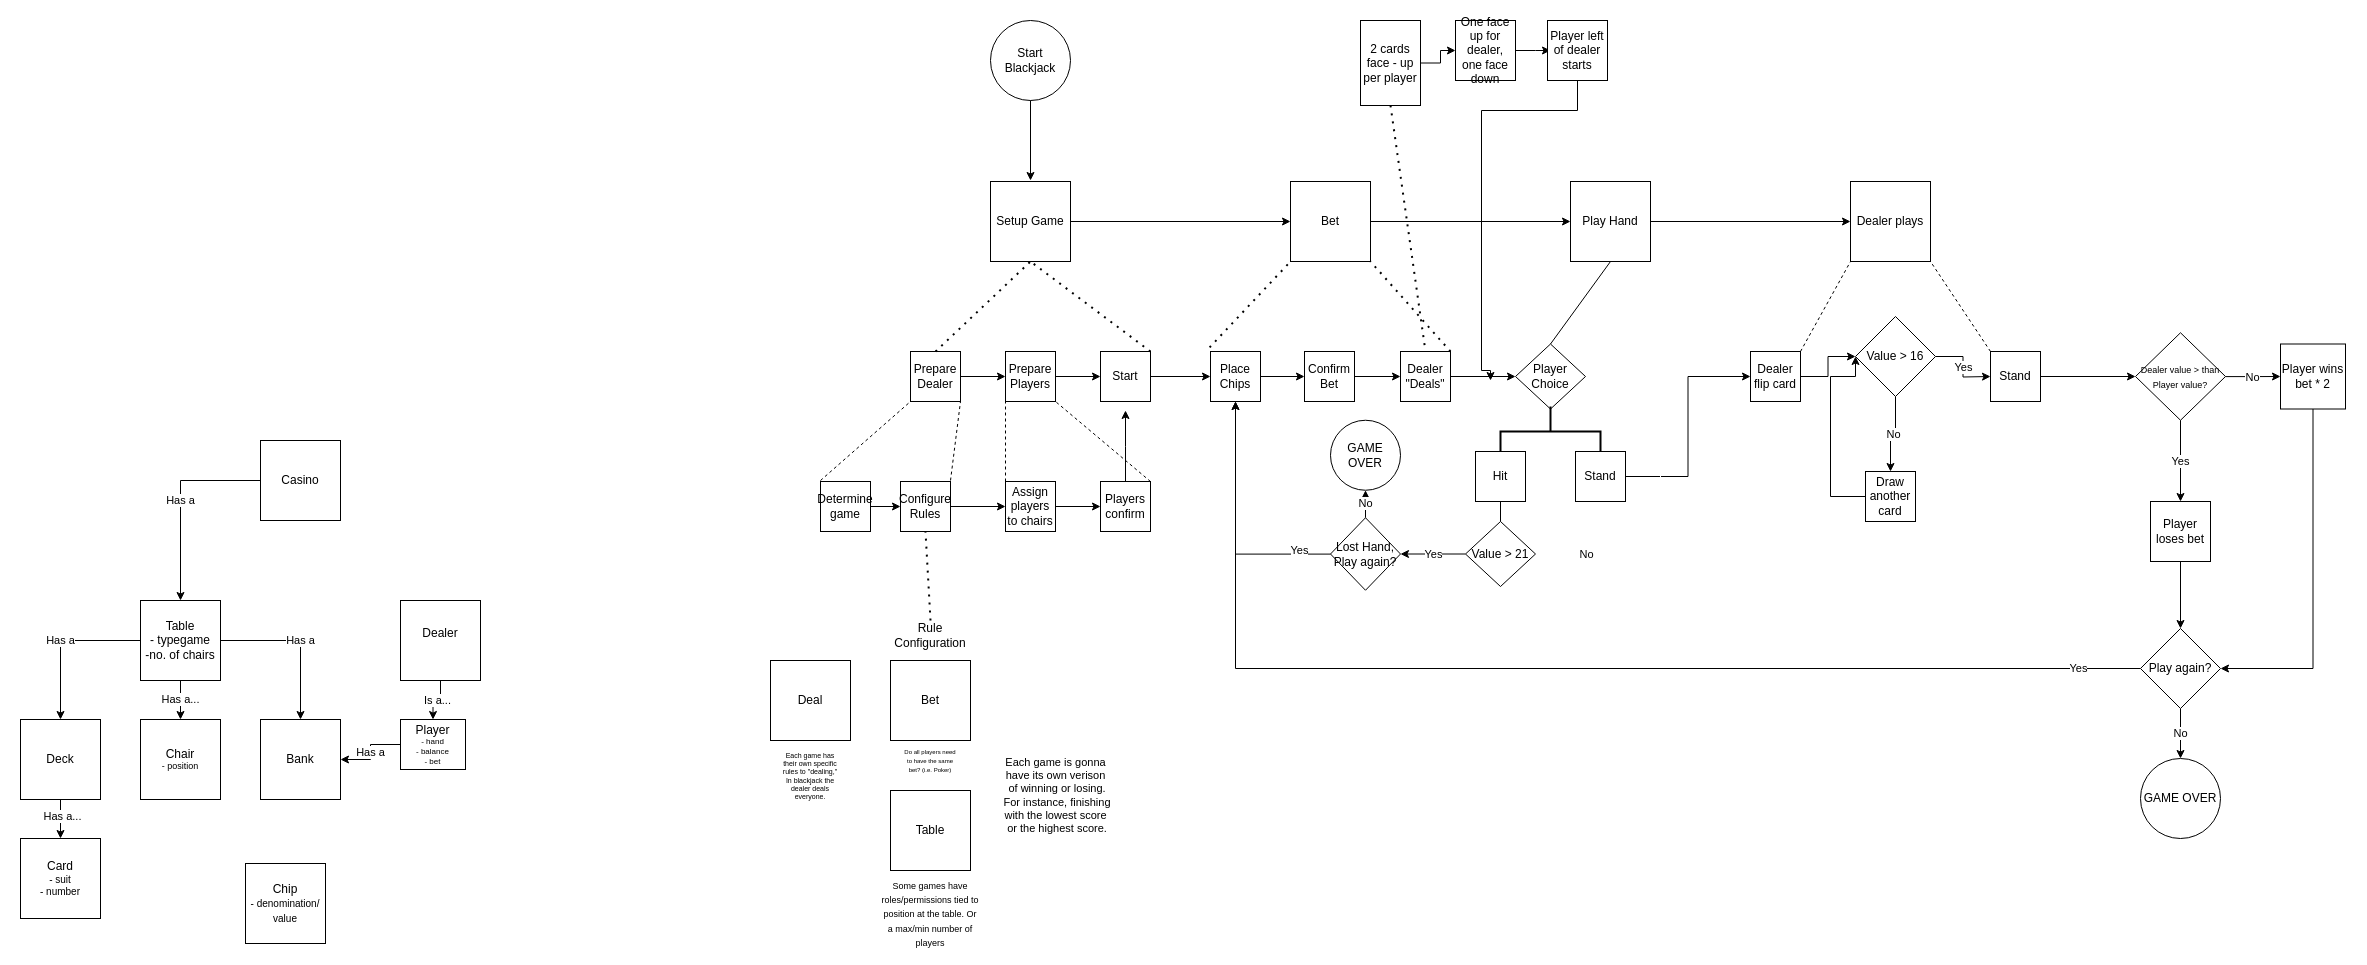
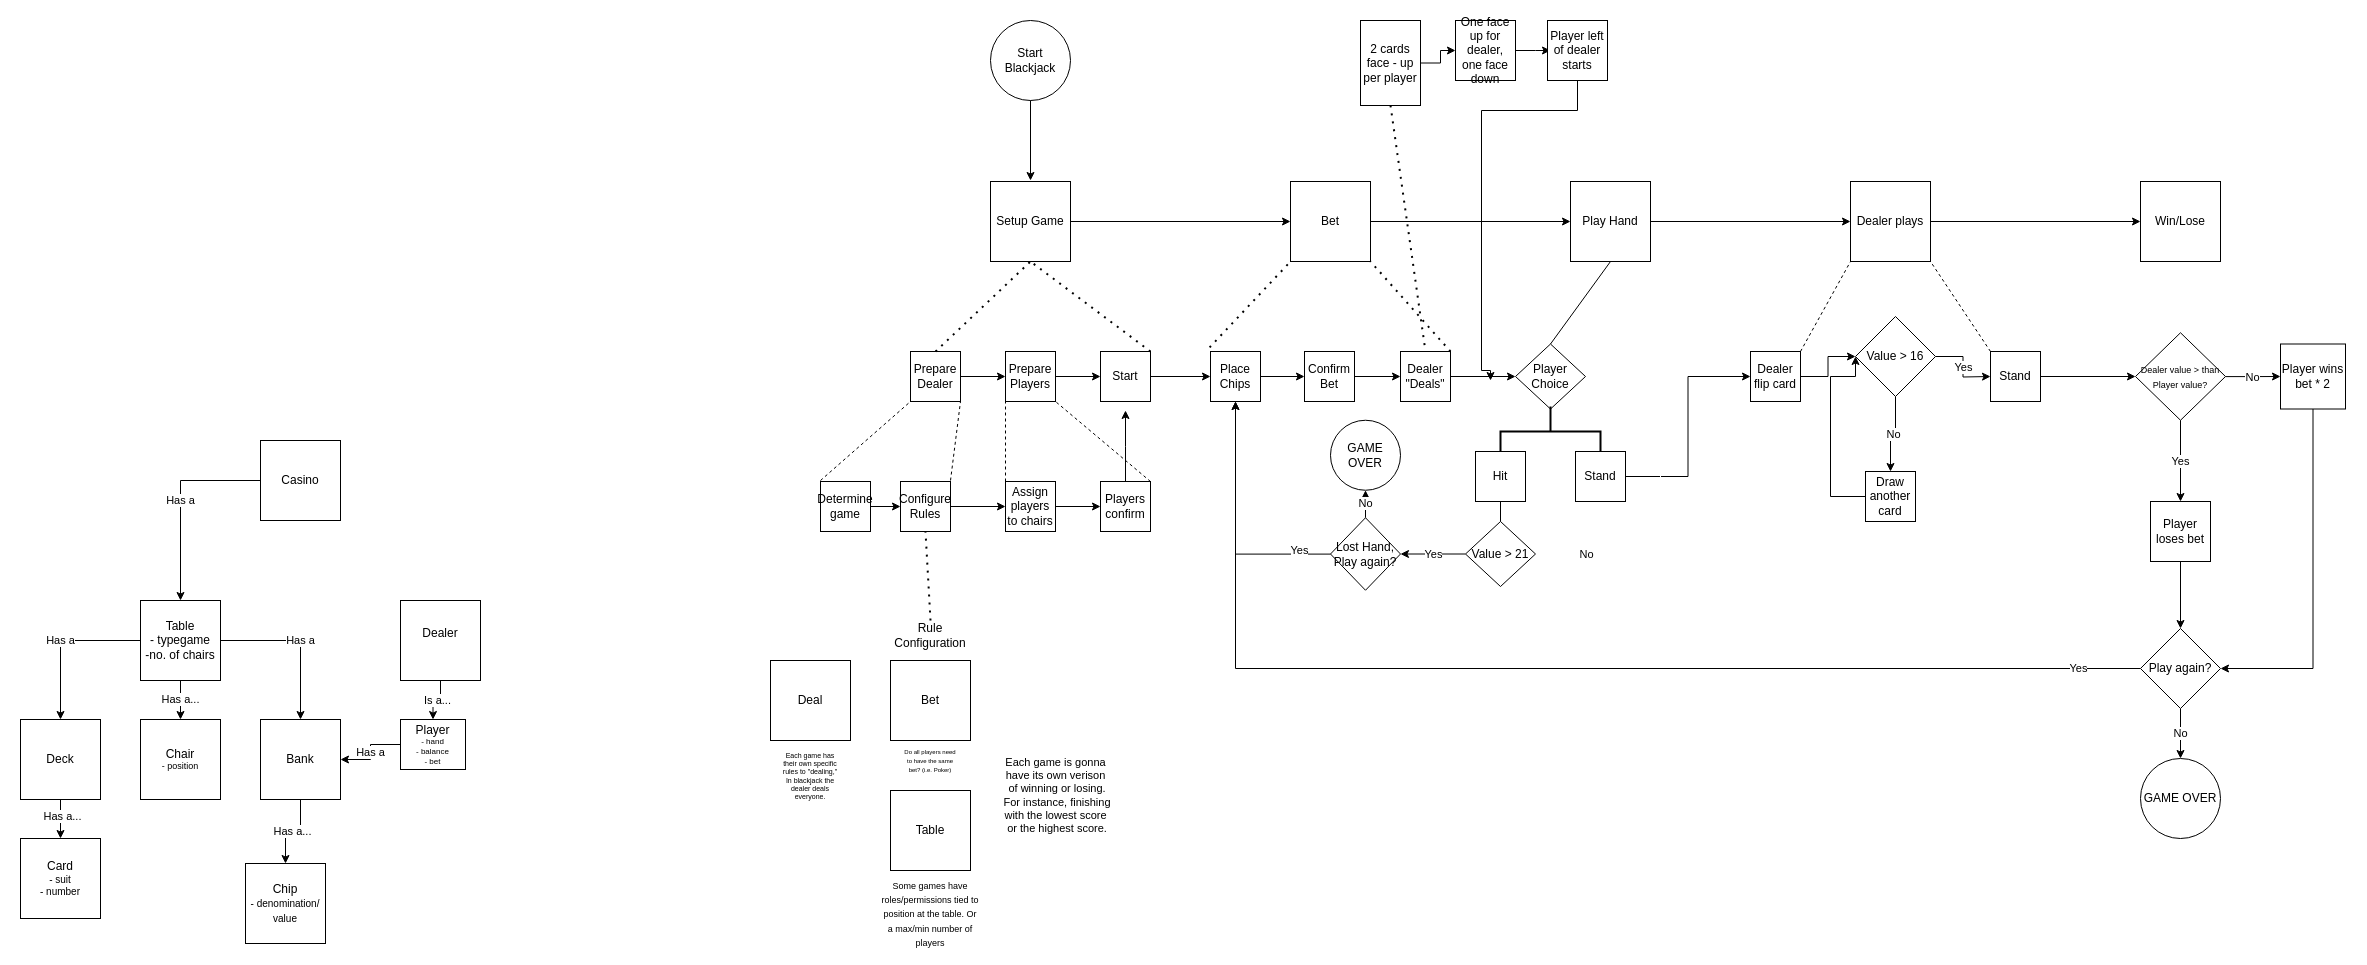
none -> (2032, 222)
none -> (2181, 222)
none -> (297, 832)
